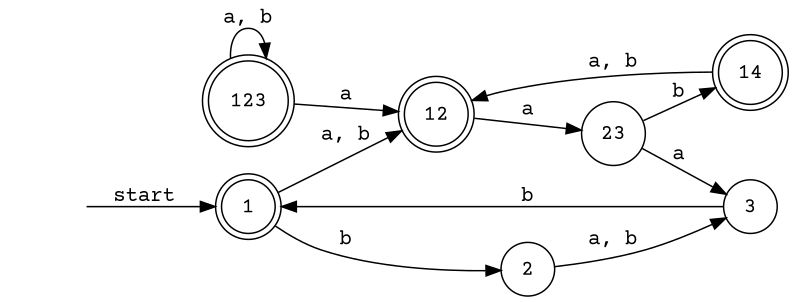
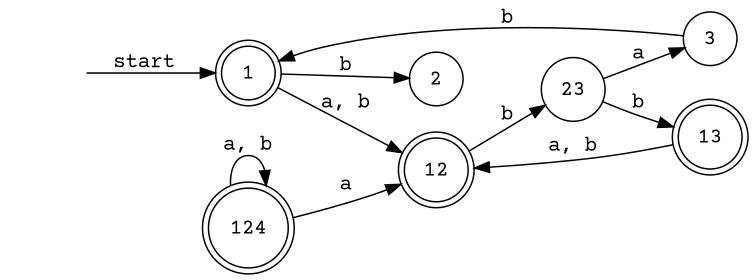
(750, 73) -> (710, 137)
(248, 101) -> (248, 228)
(528, 109) -> (508, 114)
(635, 253) -> none
